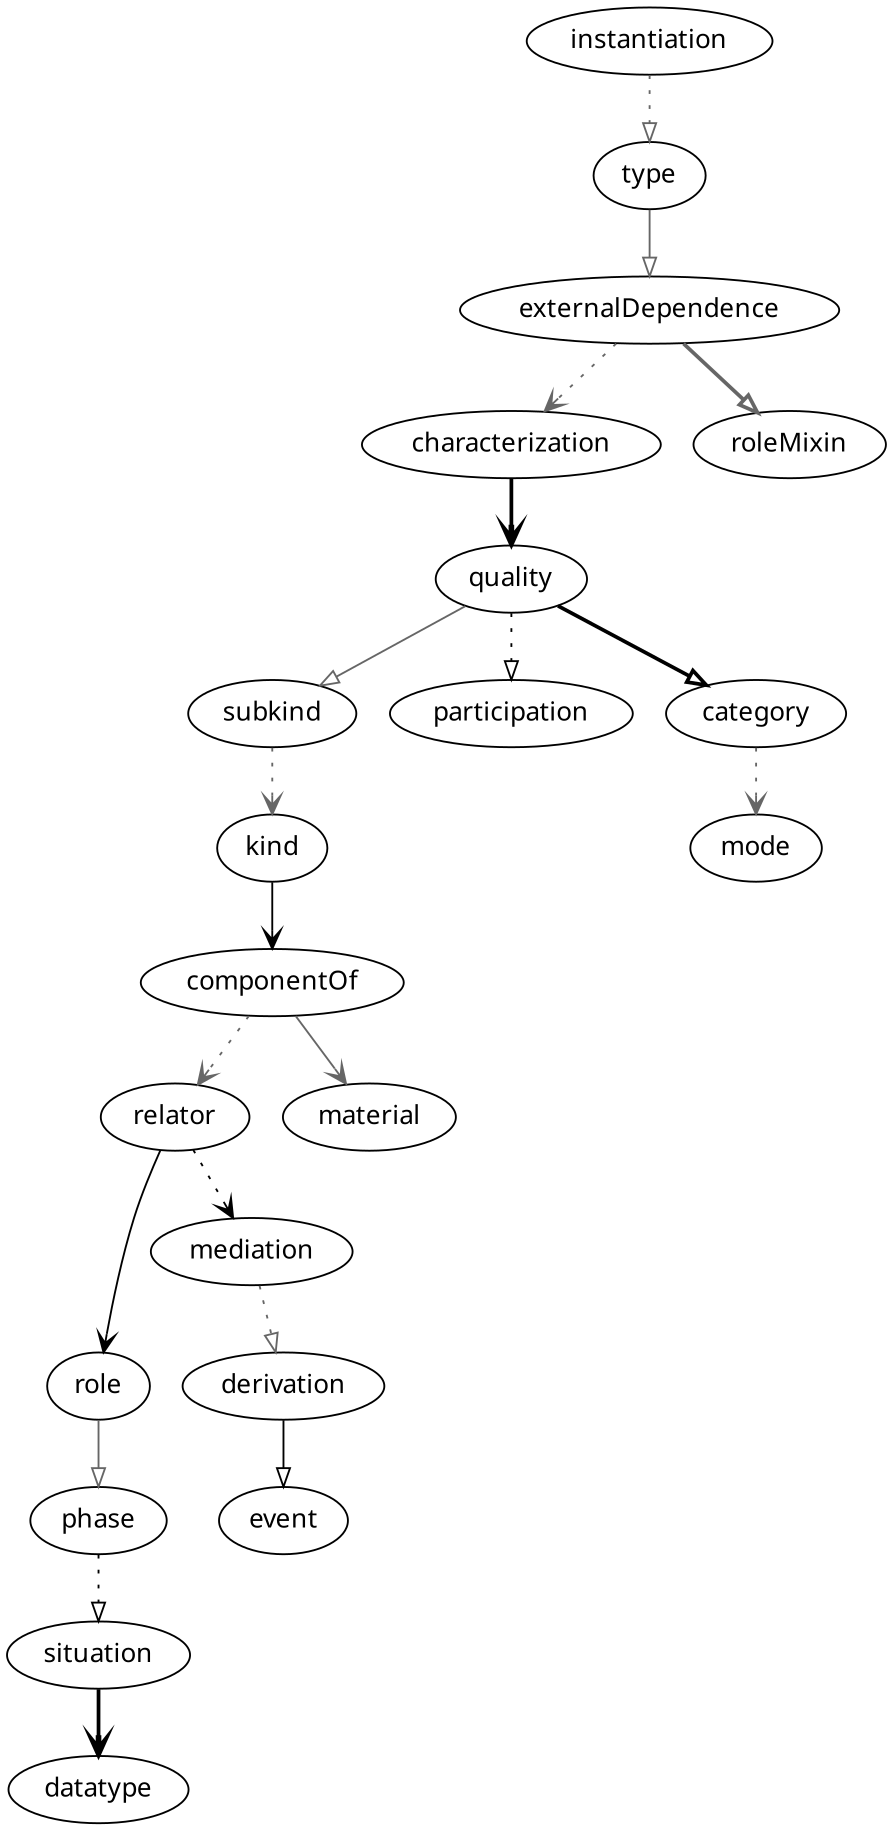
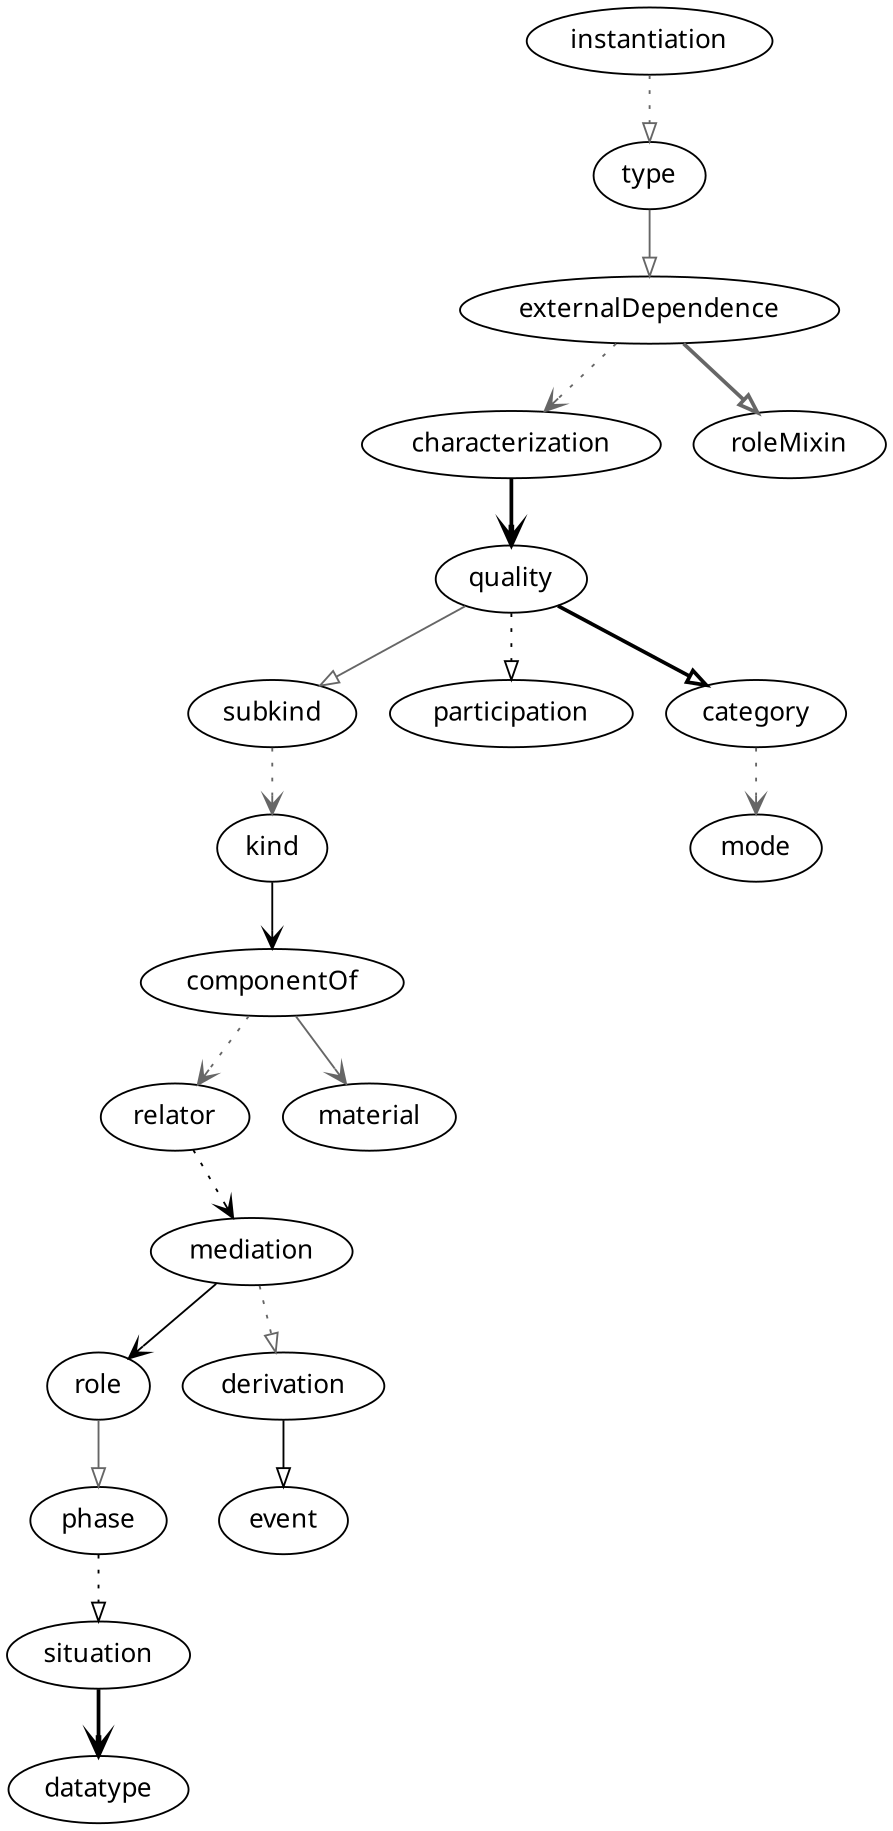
(128, 1240) -> (180, 1315)
